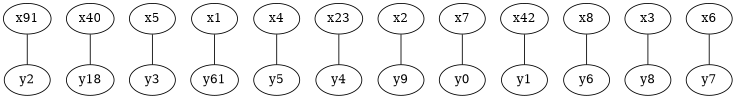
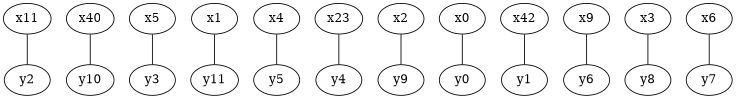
(27, 19) -> (27, 19)
(462, 19) -> (462, 19)
(587, 19) -> (587, 19)
(90, 80) -> (90, 80)
(215, 80) -> (215, 80)
